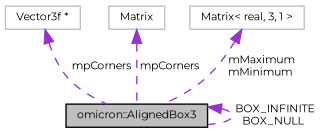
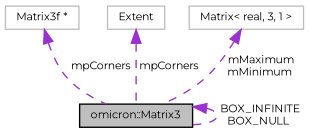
(43, 18) -> (42, 18)
(137, 18) -> (136, 18)
(137, 116) -> (136, 116)
